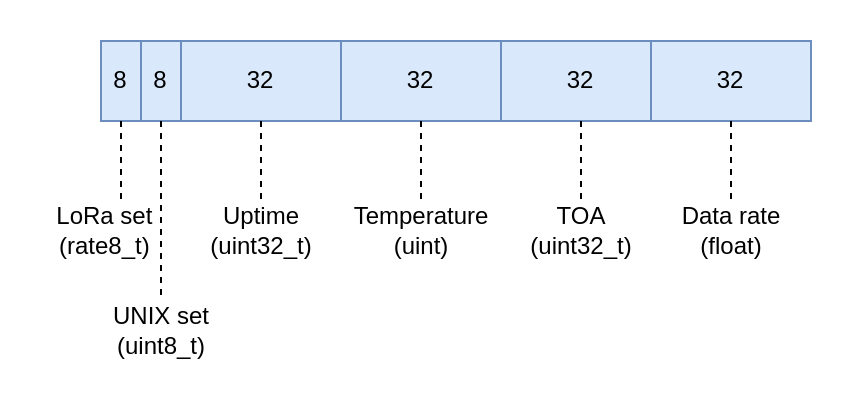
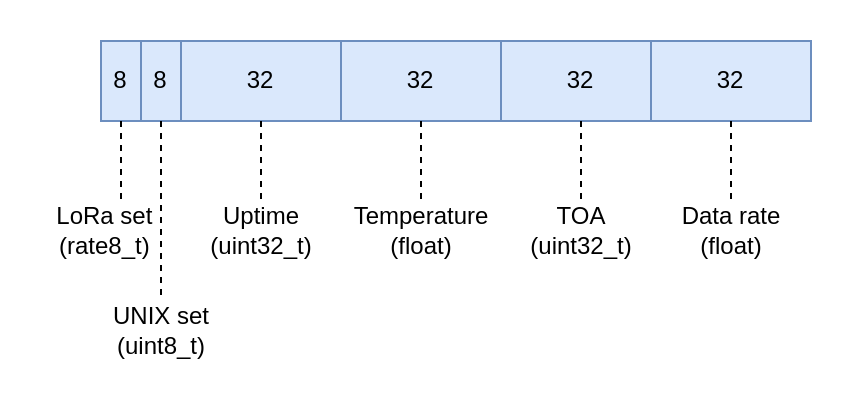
(422, 231) -> (422, 231)
